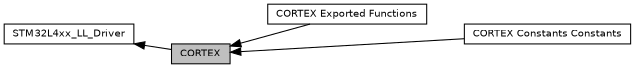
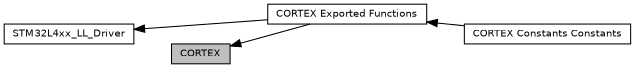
(353, 45) -> (451, 24)
(158, 47) -> (206, 24)
